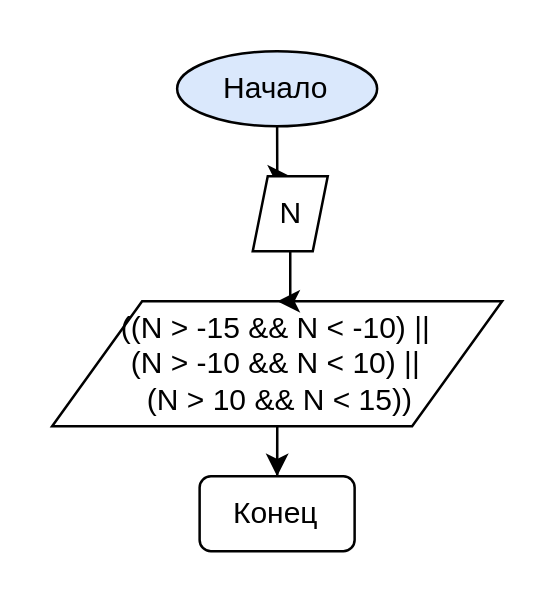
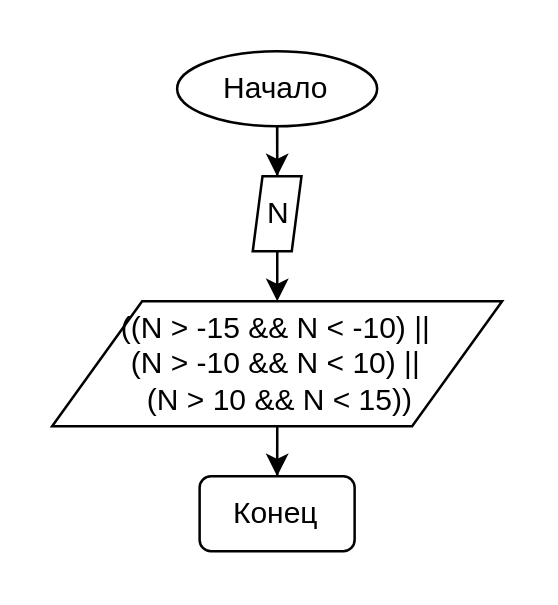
(277, 89) -> (277, 89)
(290, 214) -> (277, 214)
